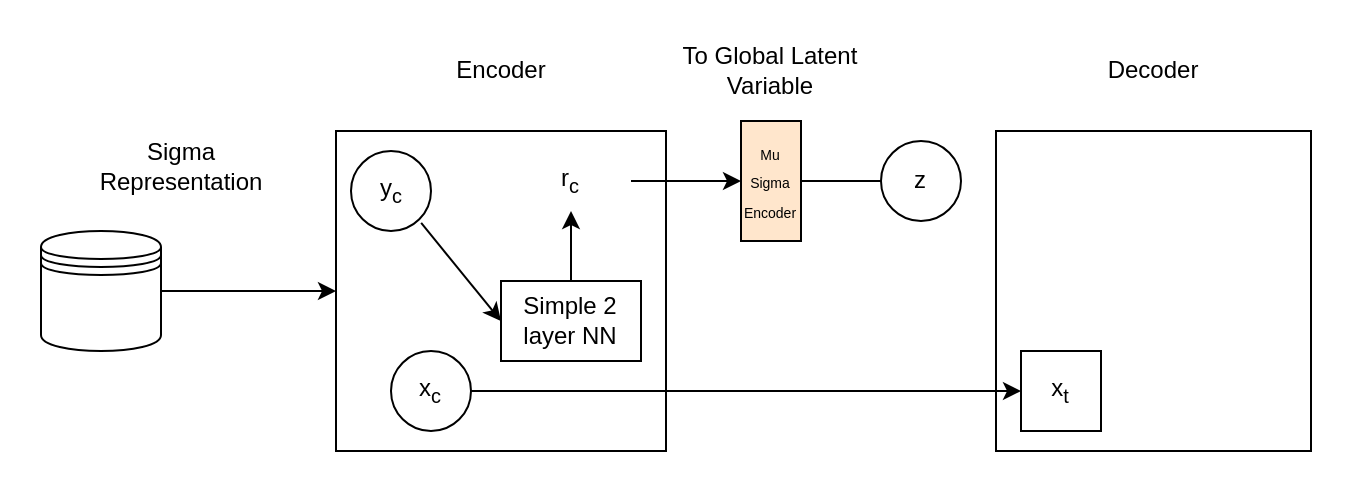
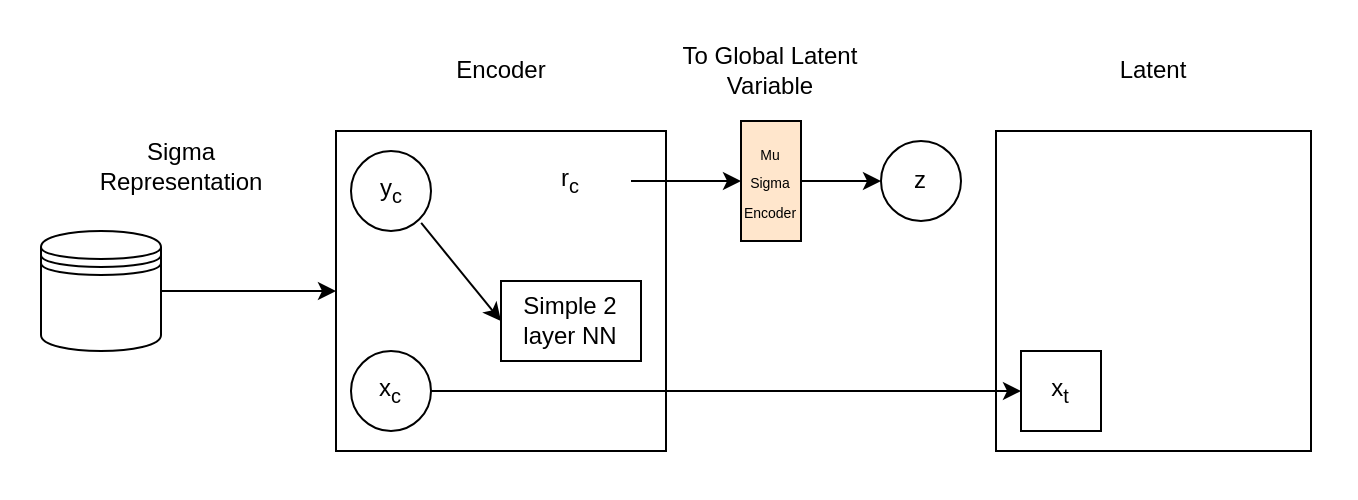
(1154, 71) -> (1154, 71)
(871, 181) -> (866, 181)
(571, 243) -> none
(431, 391) -> (391, 391)
